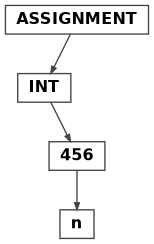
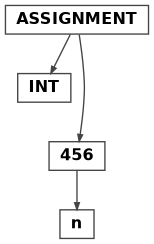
(59, 119) -> (84, 84)
